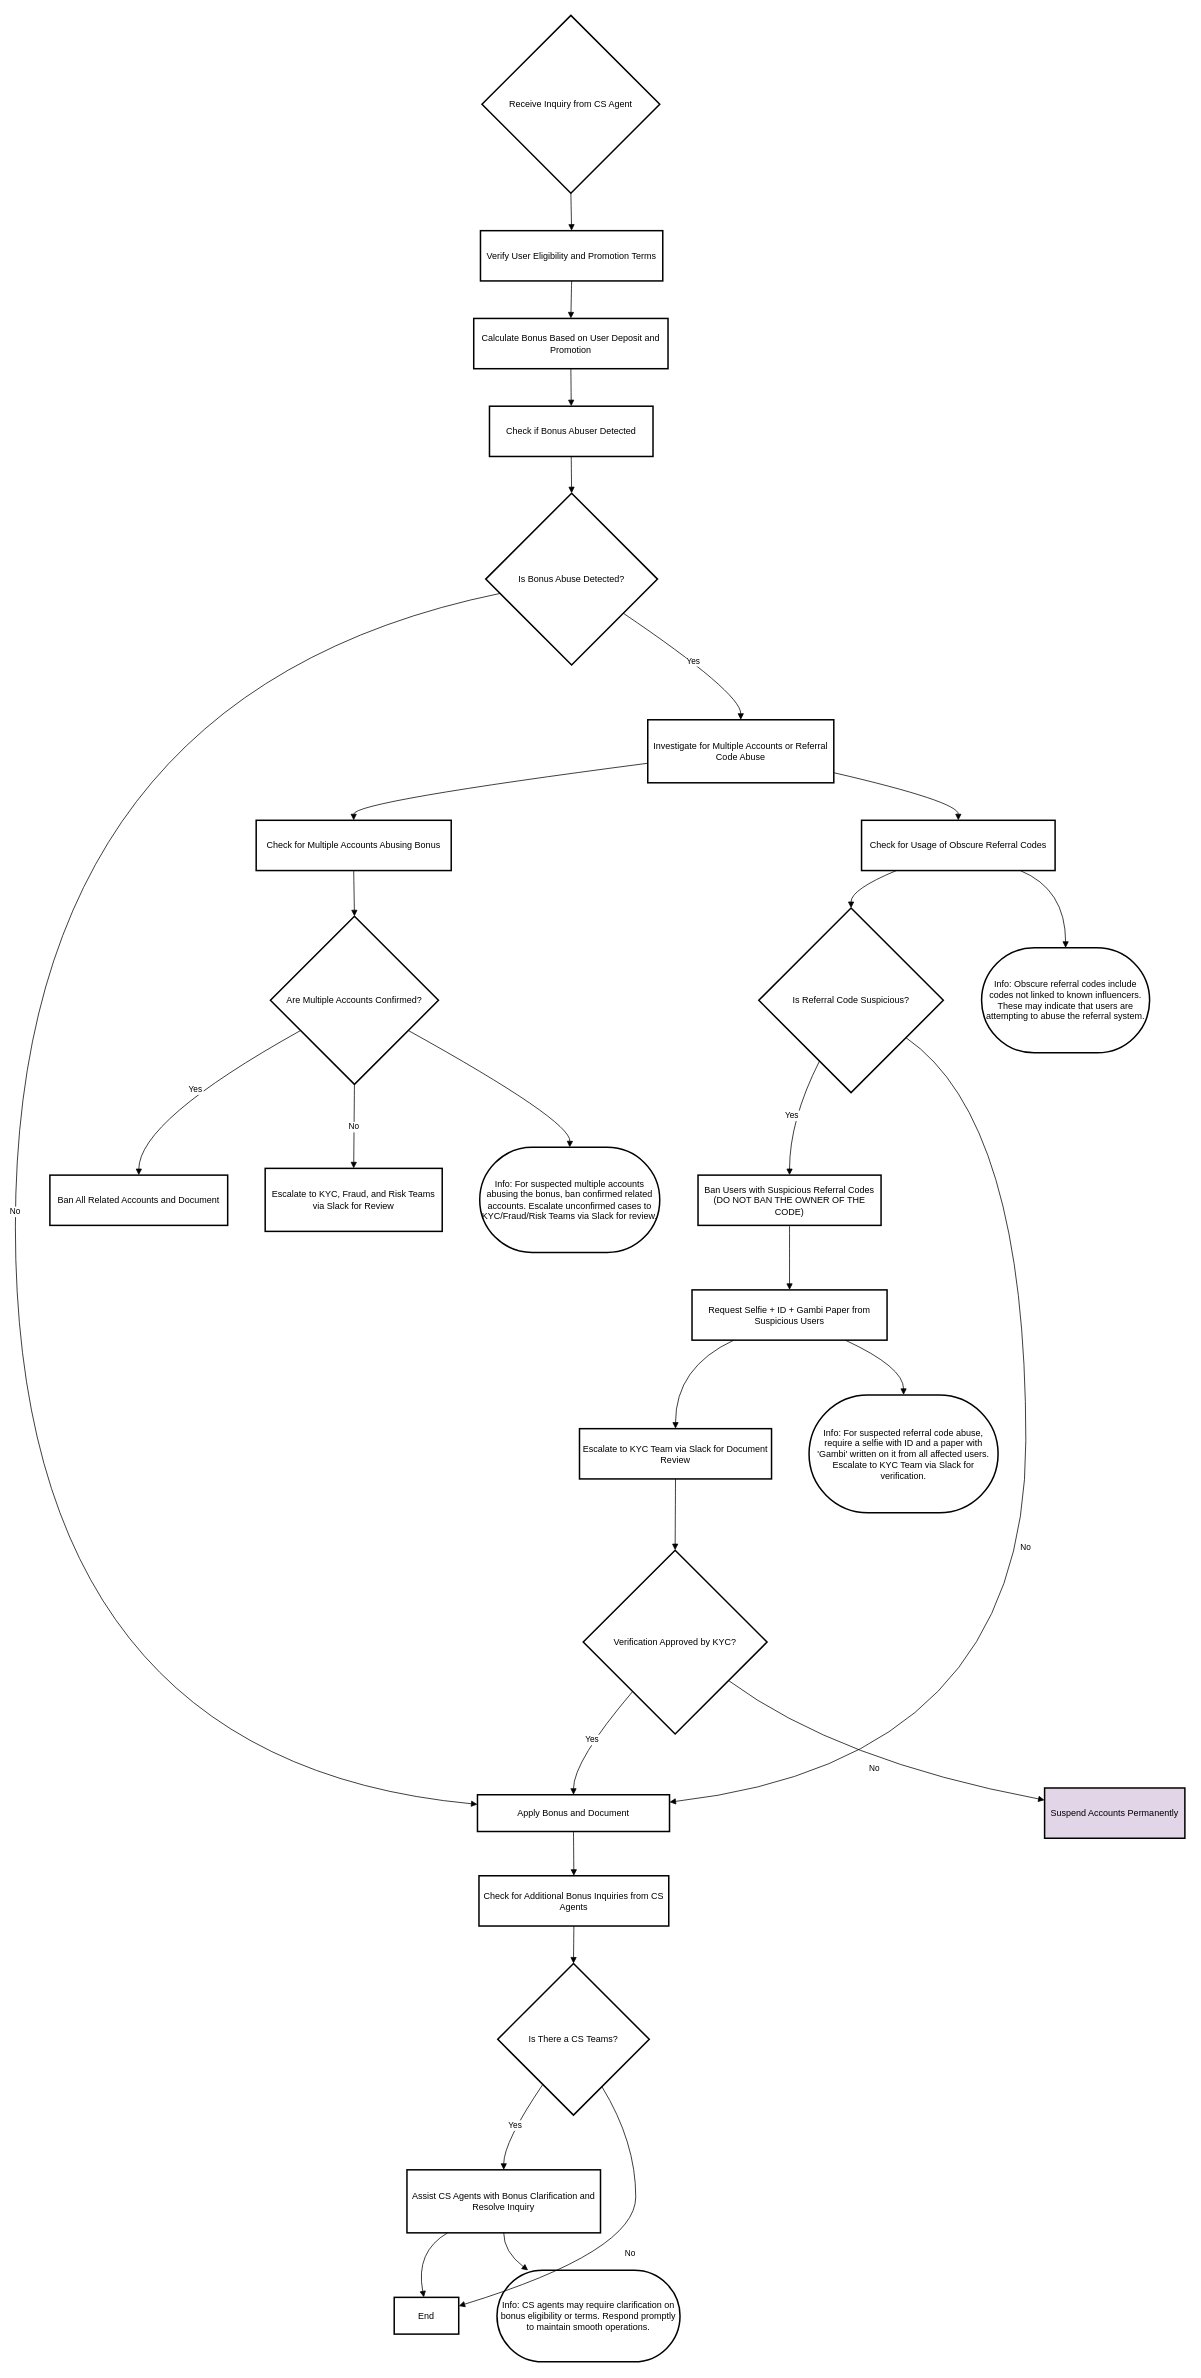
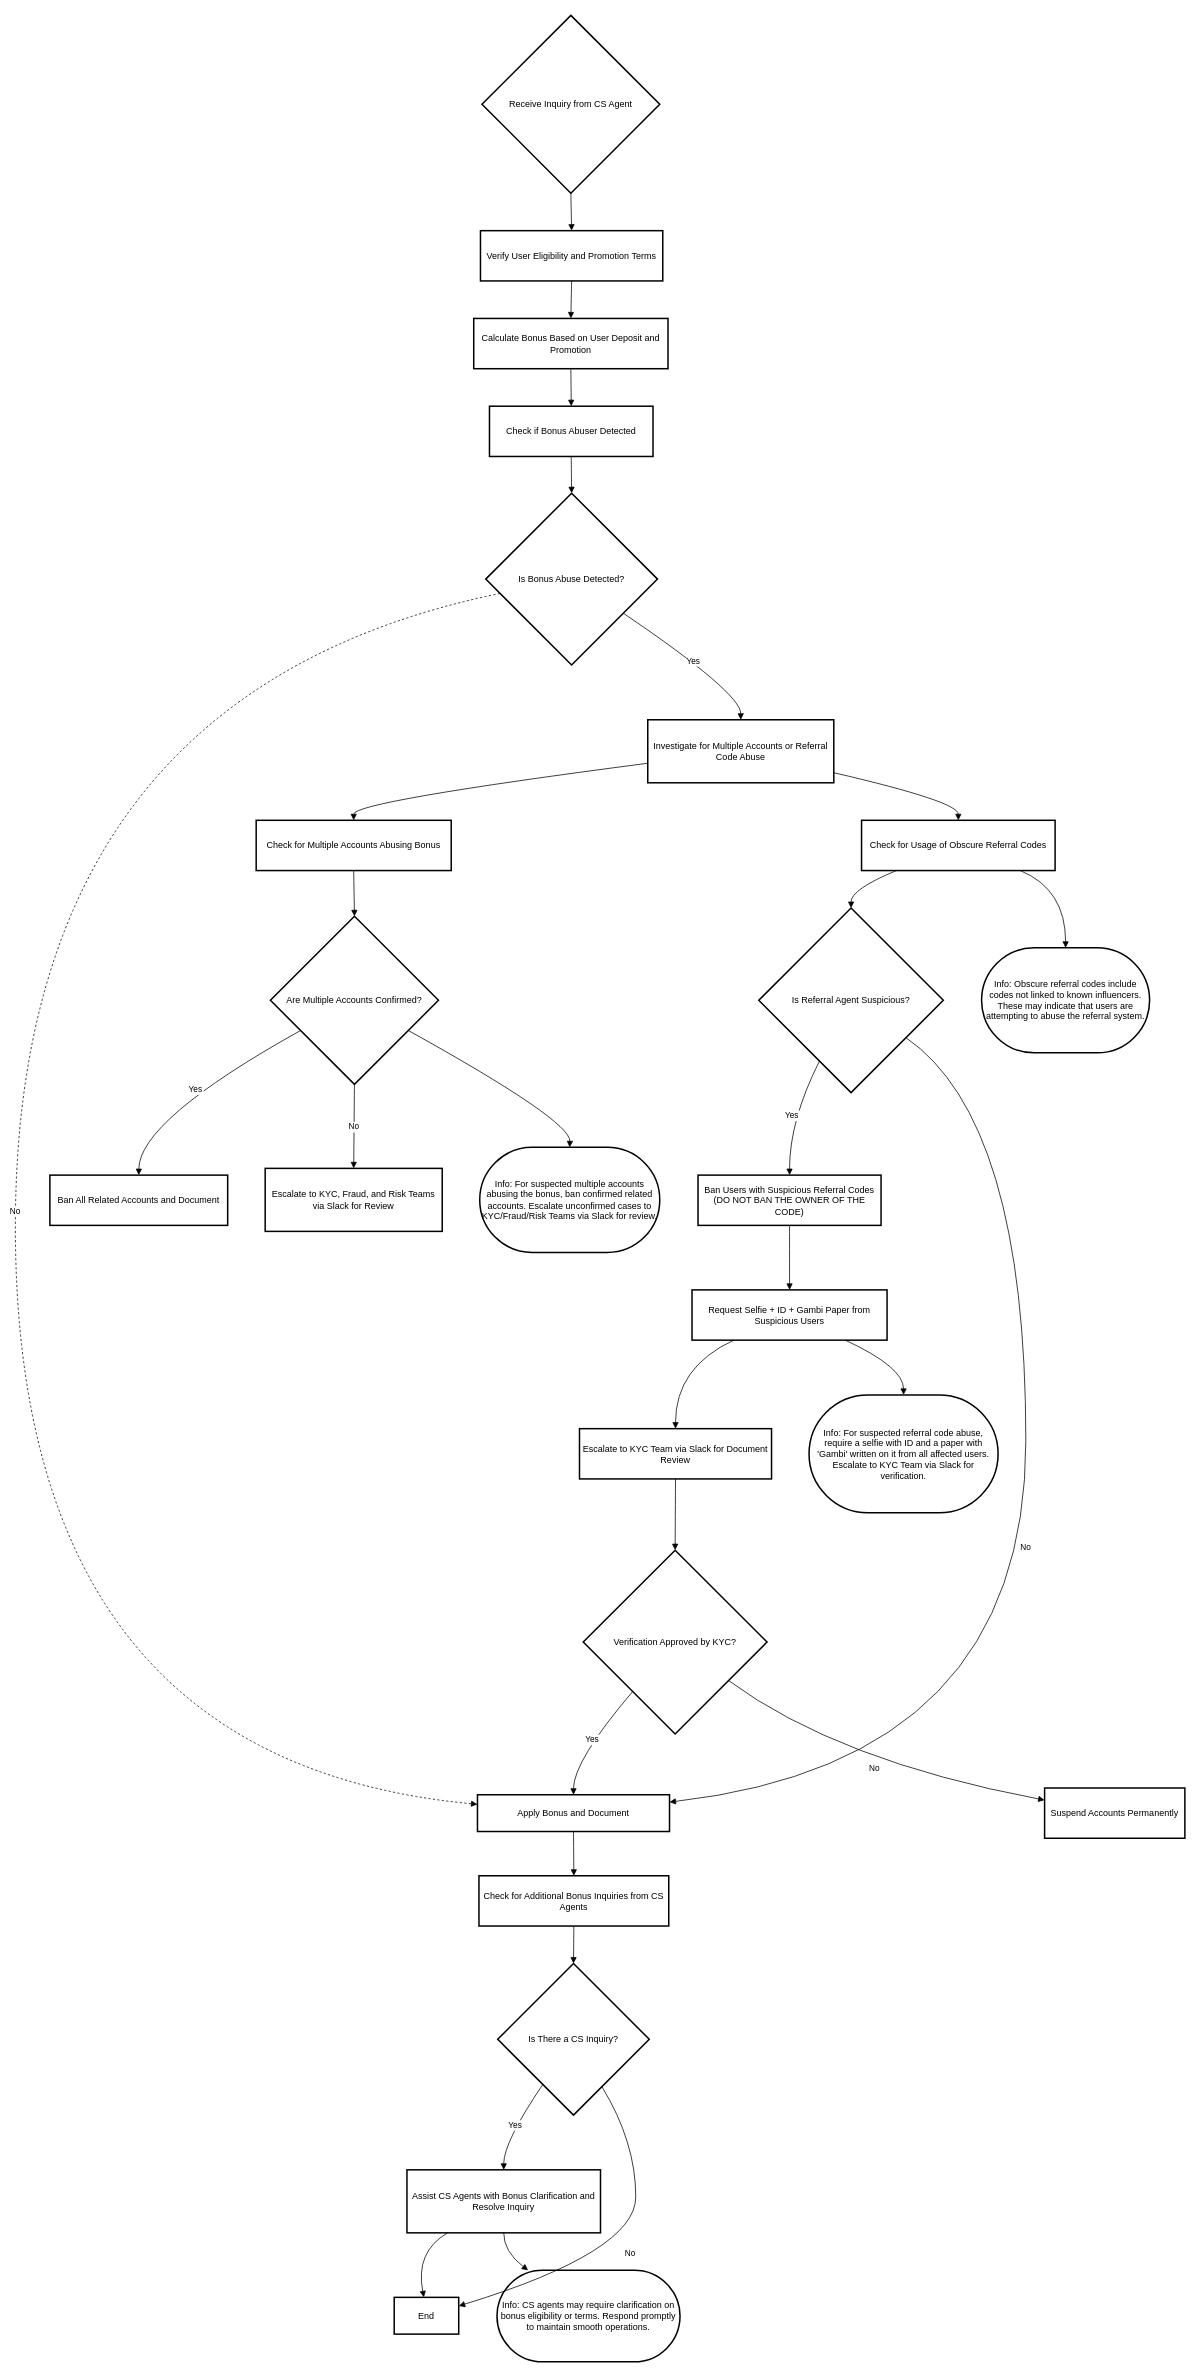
(135, 803) -> (135, 803)
(851, 1000) -> (851, 1000)
(1115, 1813) -> (1115, 1813)
(573, 2039) -> (573, 2039)
